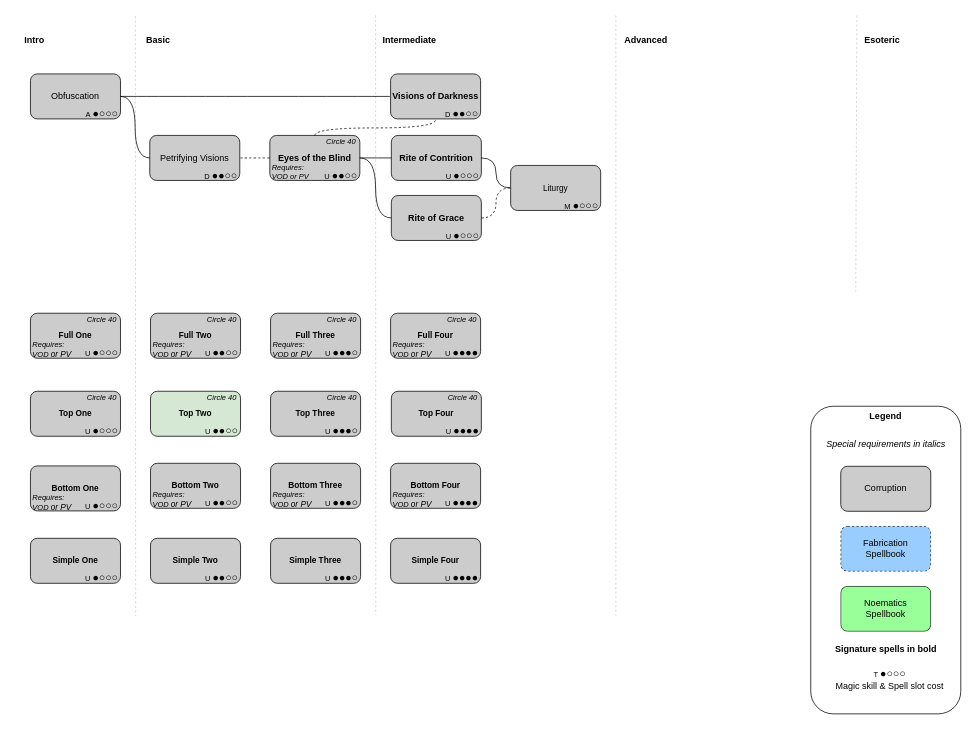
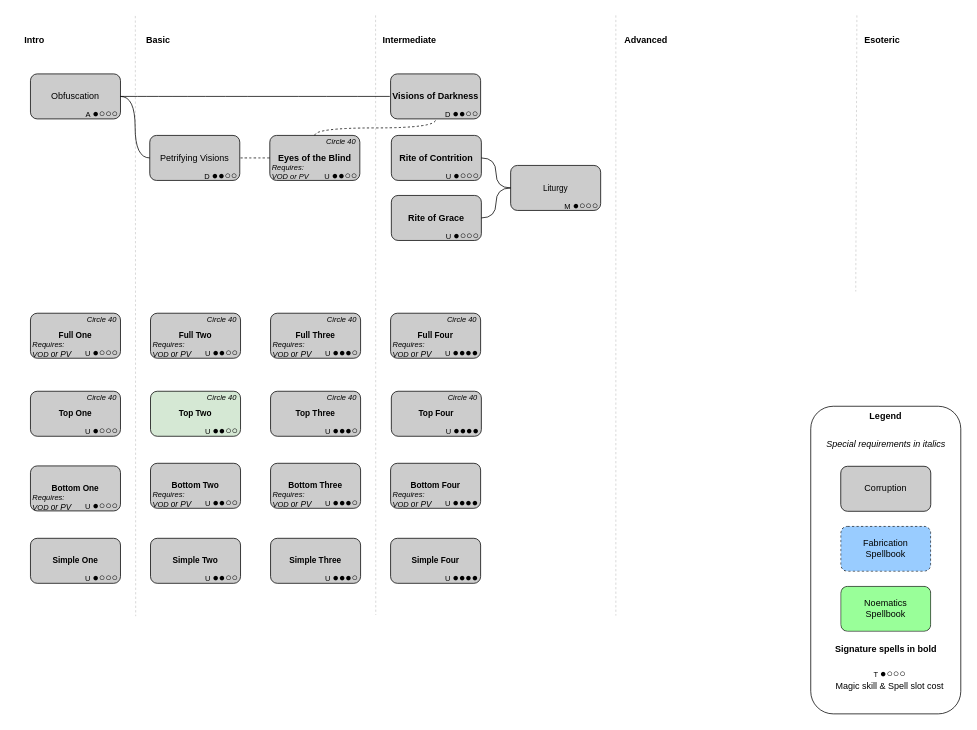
(379, 158) -> none
(496, 206) -> (496, 206)
(380, 212) -> none
